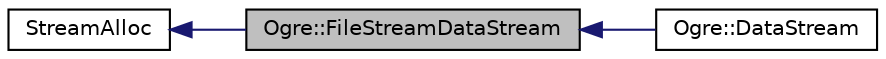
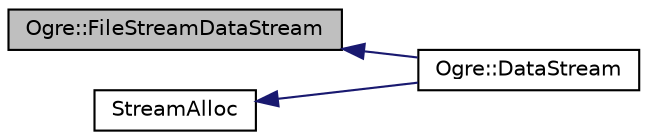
(219, 30) -> (348, 91)
